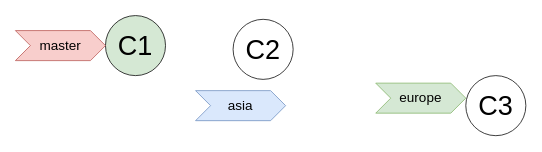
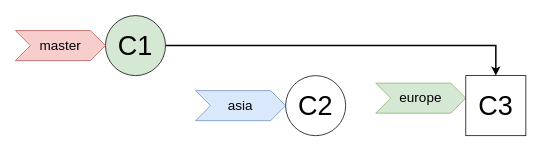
none -> (341, 45)
(263, 49) -> (315, 105)
(495, 105) -> (495, 105)
